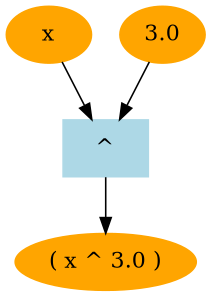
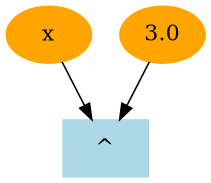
(106, 262) -> none
